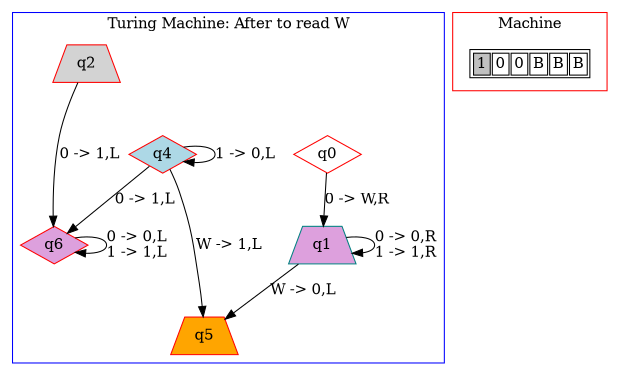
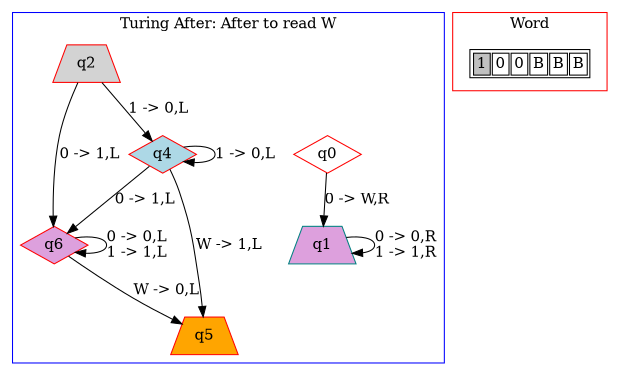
(228, 25) -> (228, 25)
(530, 25) -> (530, 25)
none -> (124, 108)
(266, 289) -> (119, 290)
